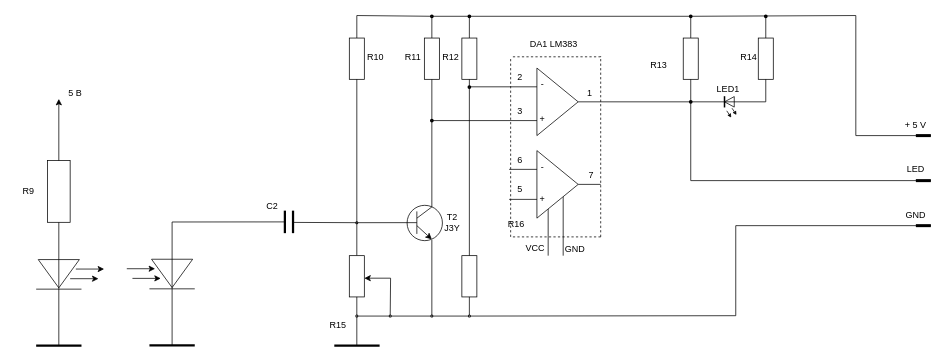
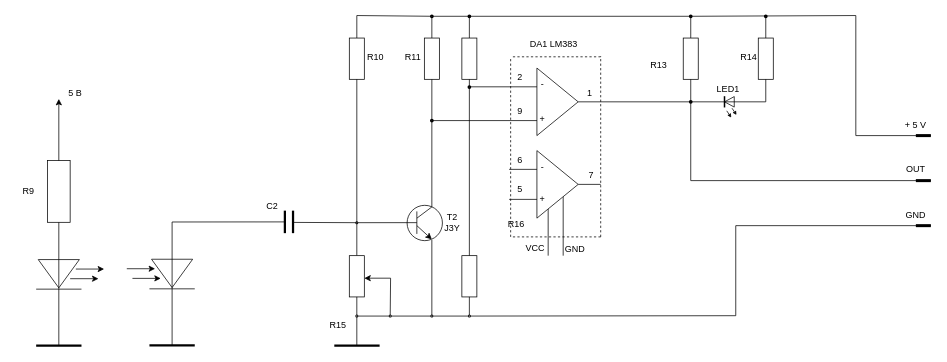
(451, 58) -> none
(520, 111) -> (520, 111)
(915, 169) -> (915, 169)
